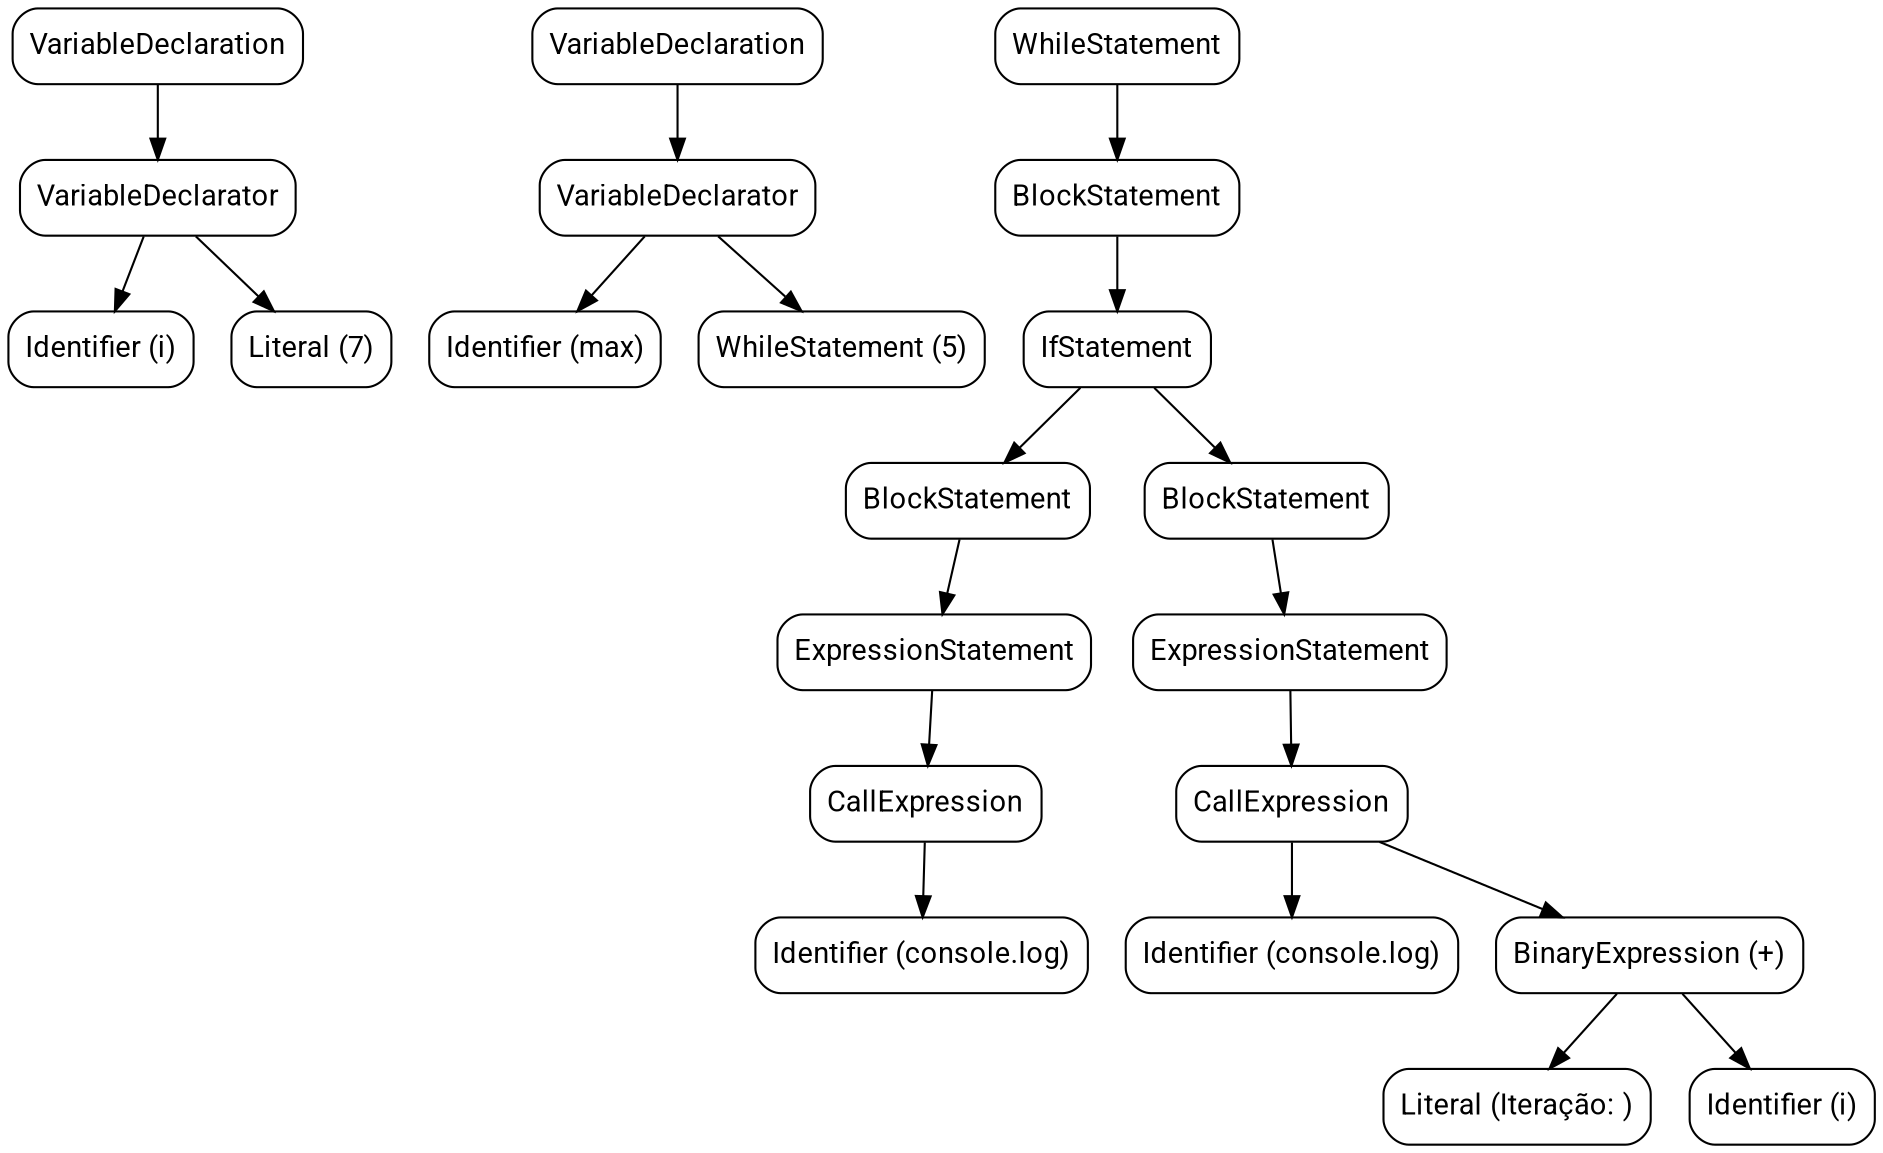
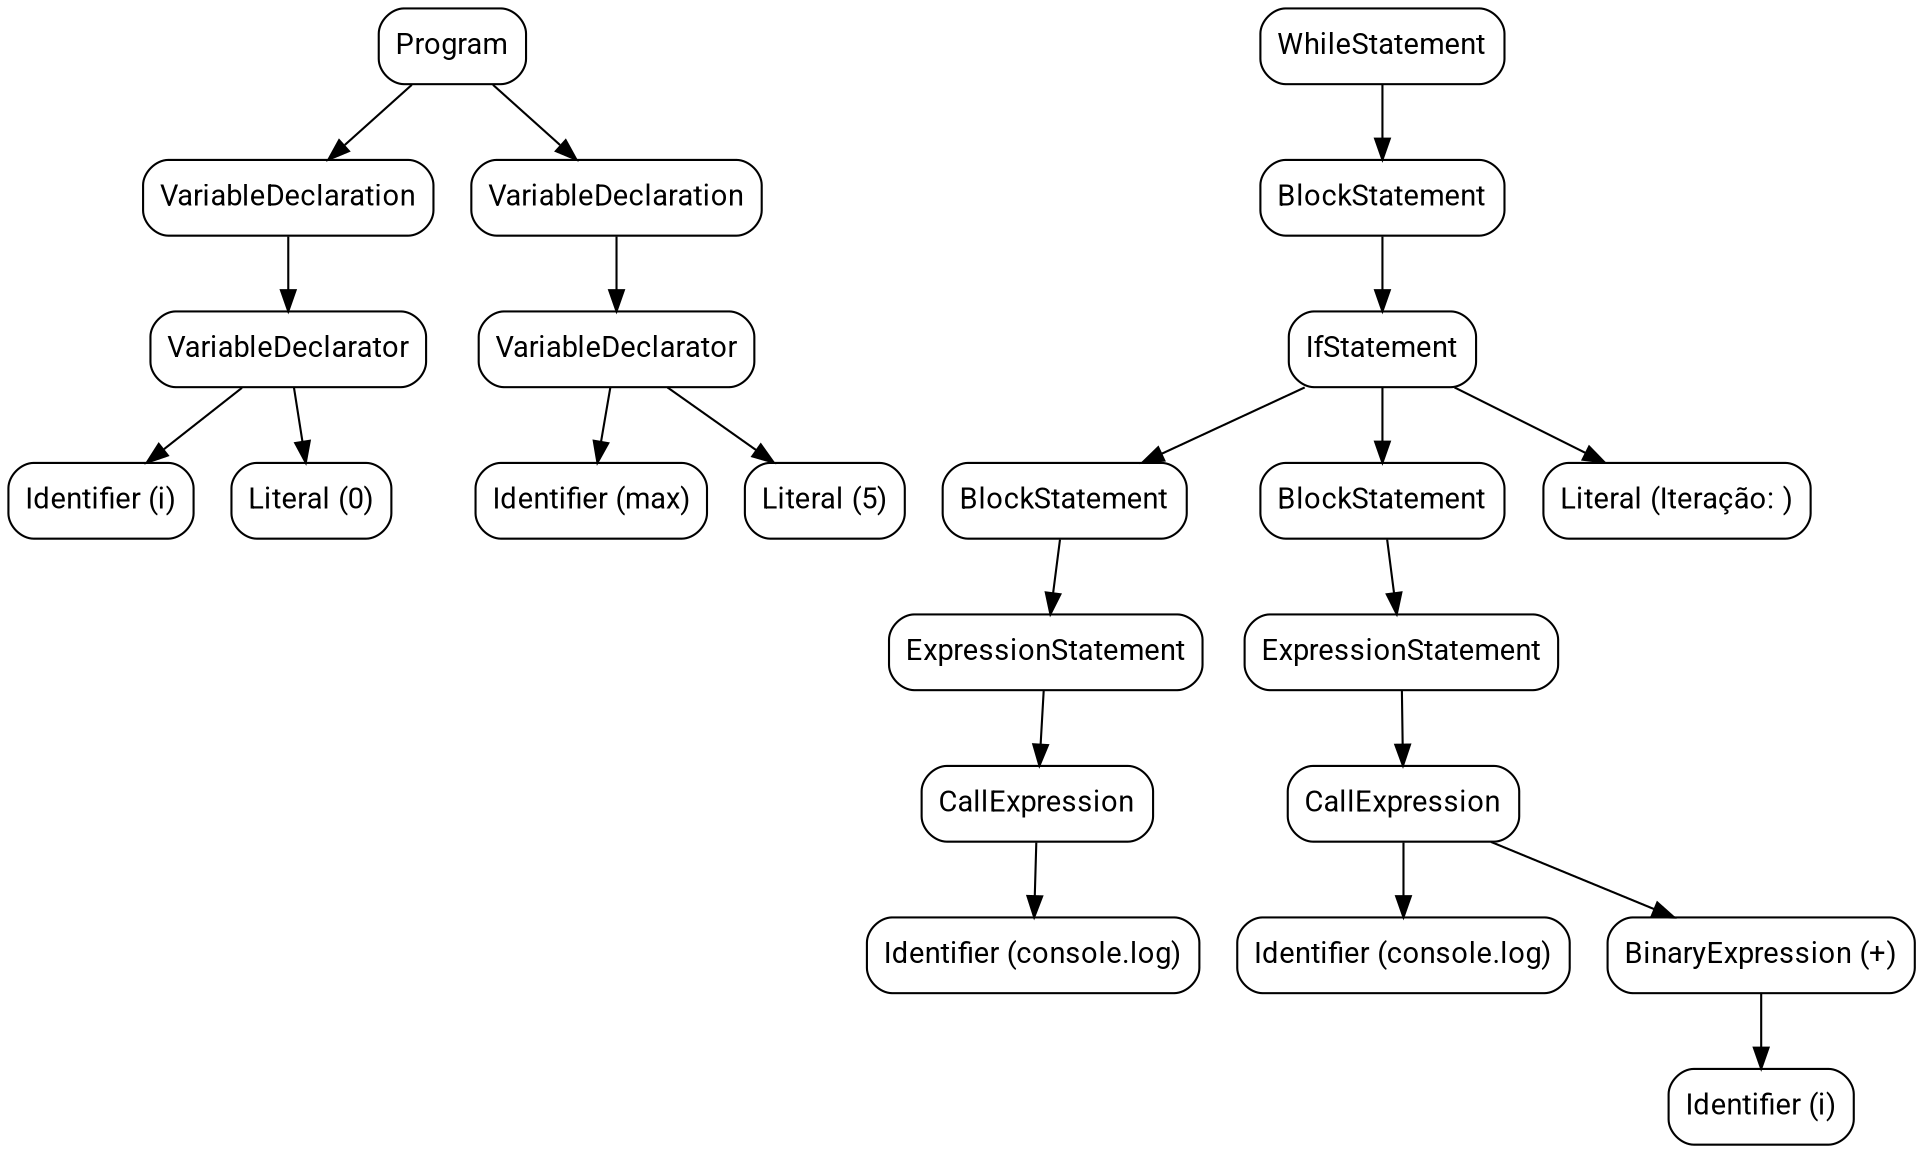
none -> (452, 46)
(311, 349) -> (311, 501)
(842, 349) -> (825, 501)
(1590, 1023) -> (1520, 420)
